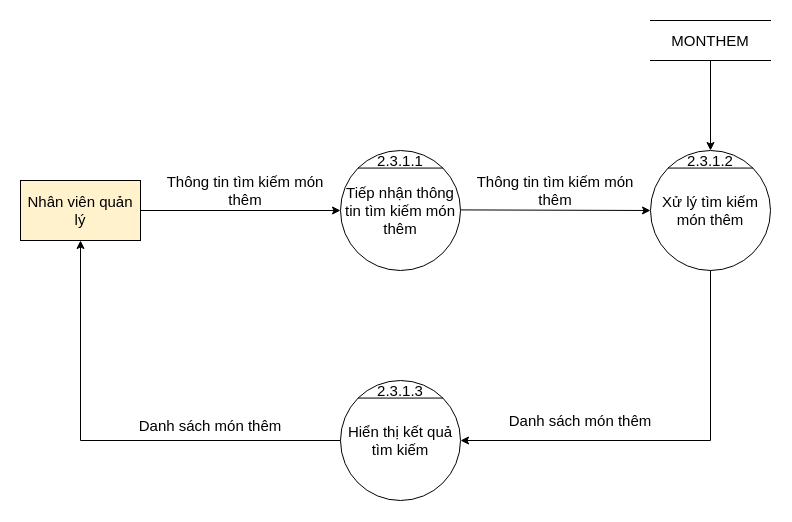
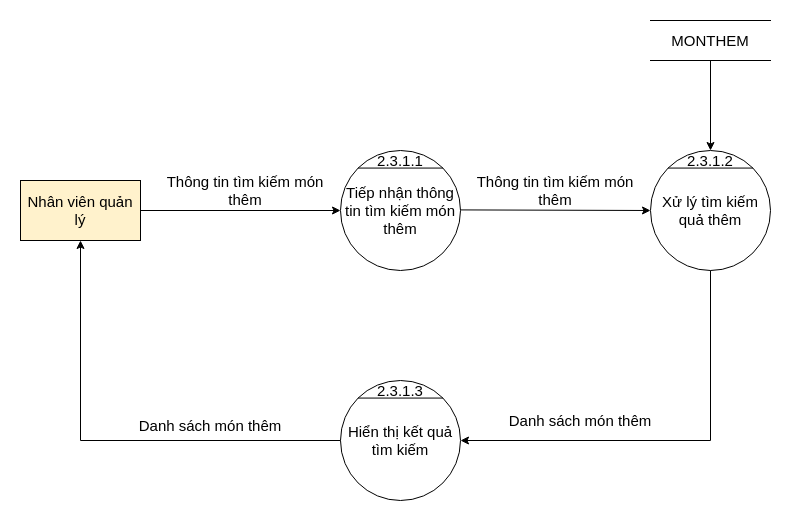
(711, 211) -> (711, 211)
